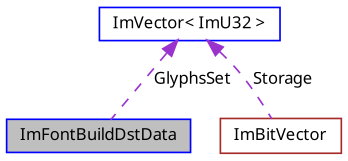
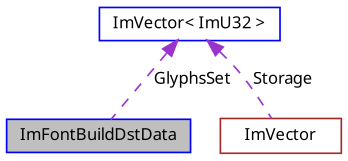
(281, 136) -> (281, 136)
